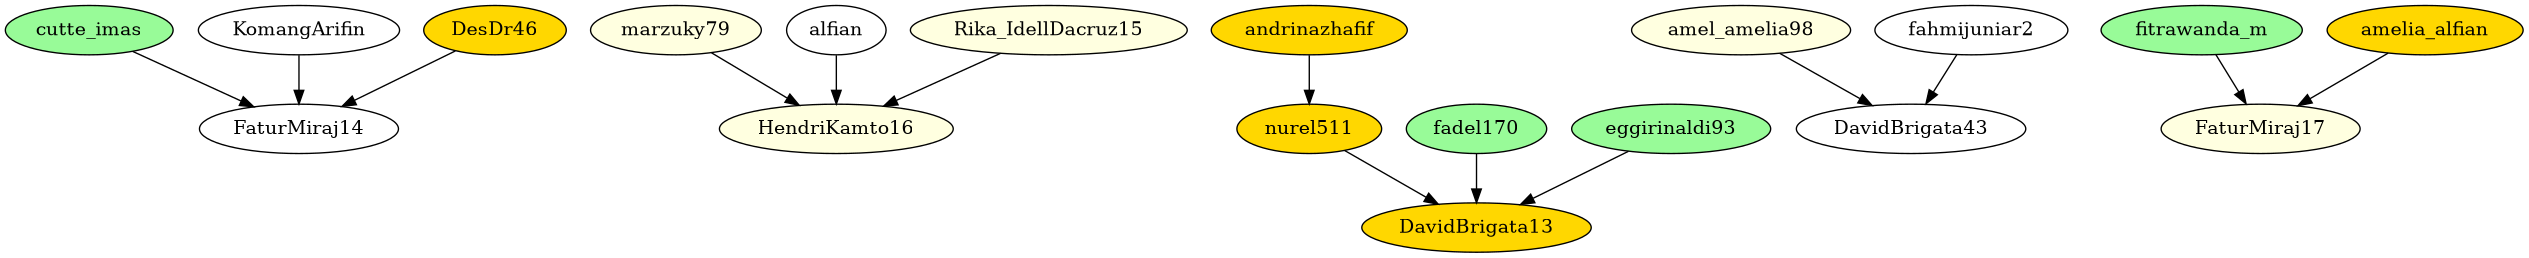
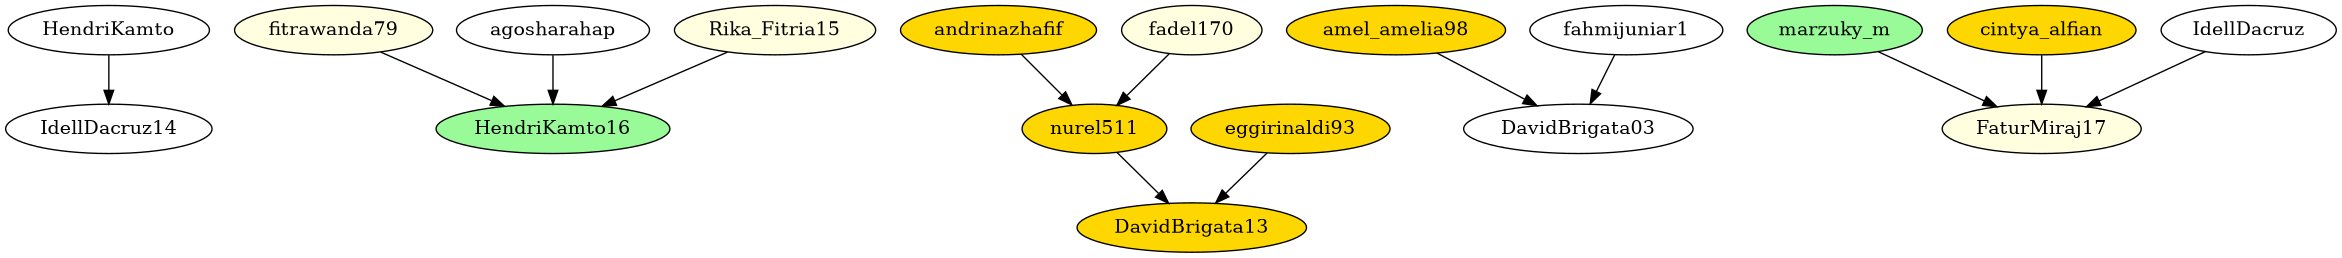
(89, 30) -> none
(299, 30) -> (109, 30)
(495, 30) -> none
(676, 30) -> (334, 30)
(836, 30) -> (553, 30)
(1049, 30) -> (775, 30)
(1741, 30) -> (1396, 30)
(1971, 30) -> (1626, 30)
(2202, 30) -> (1835, 30)
none -> (2249, 30)
(2425, 30) -> (2042, 30)
(299, 129) -> (109, 129)
(836, 129) -> (553, 129)
(1477, 129) -> (1192, 30)
(1671, 129) -> (1290, 129)
(1911, 129) -> (1578, 129)
(1477, 171) -> (1148, 75)
